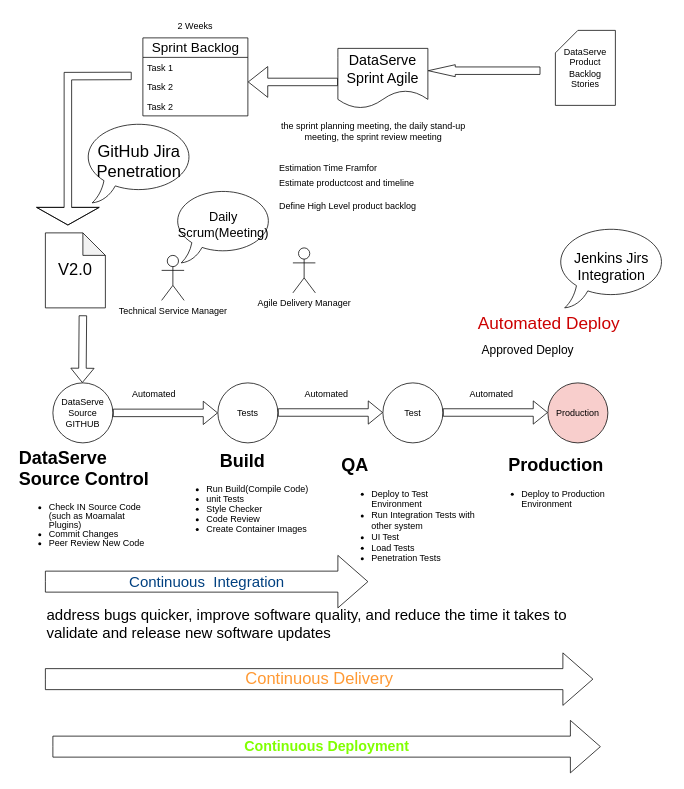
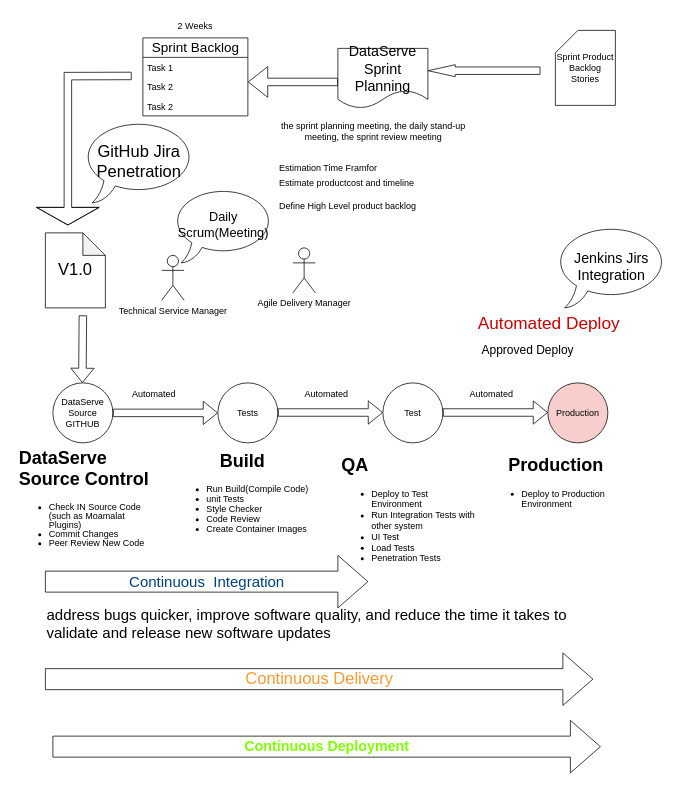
(585, 68) -> (585, 68)
(383, 69) -> (383, 69)
(75, 270) -> (75, 270)
